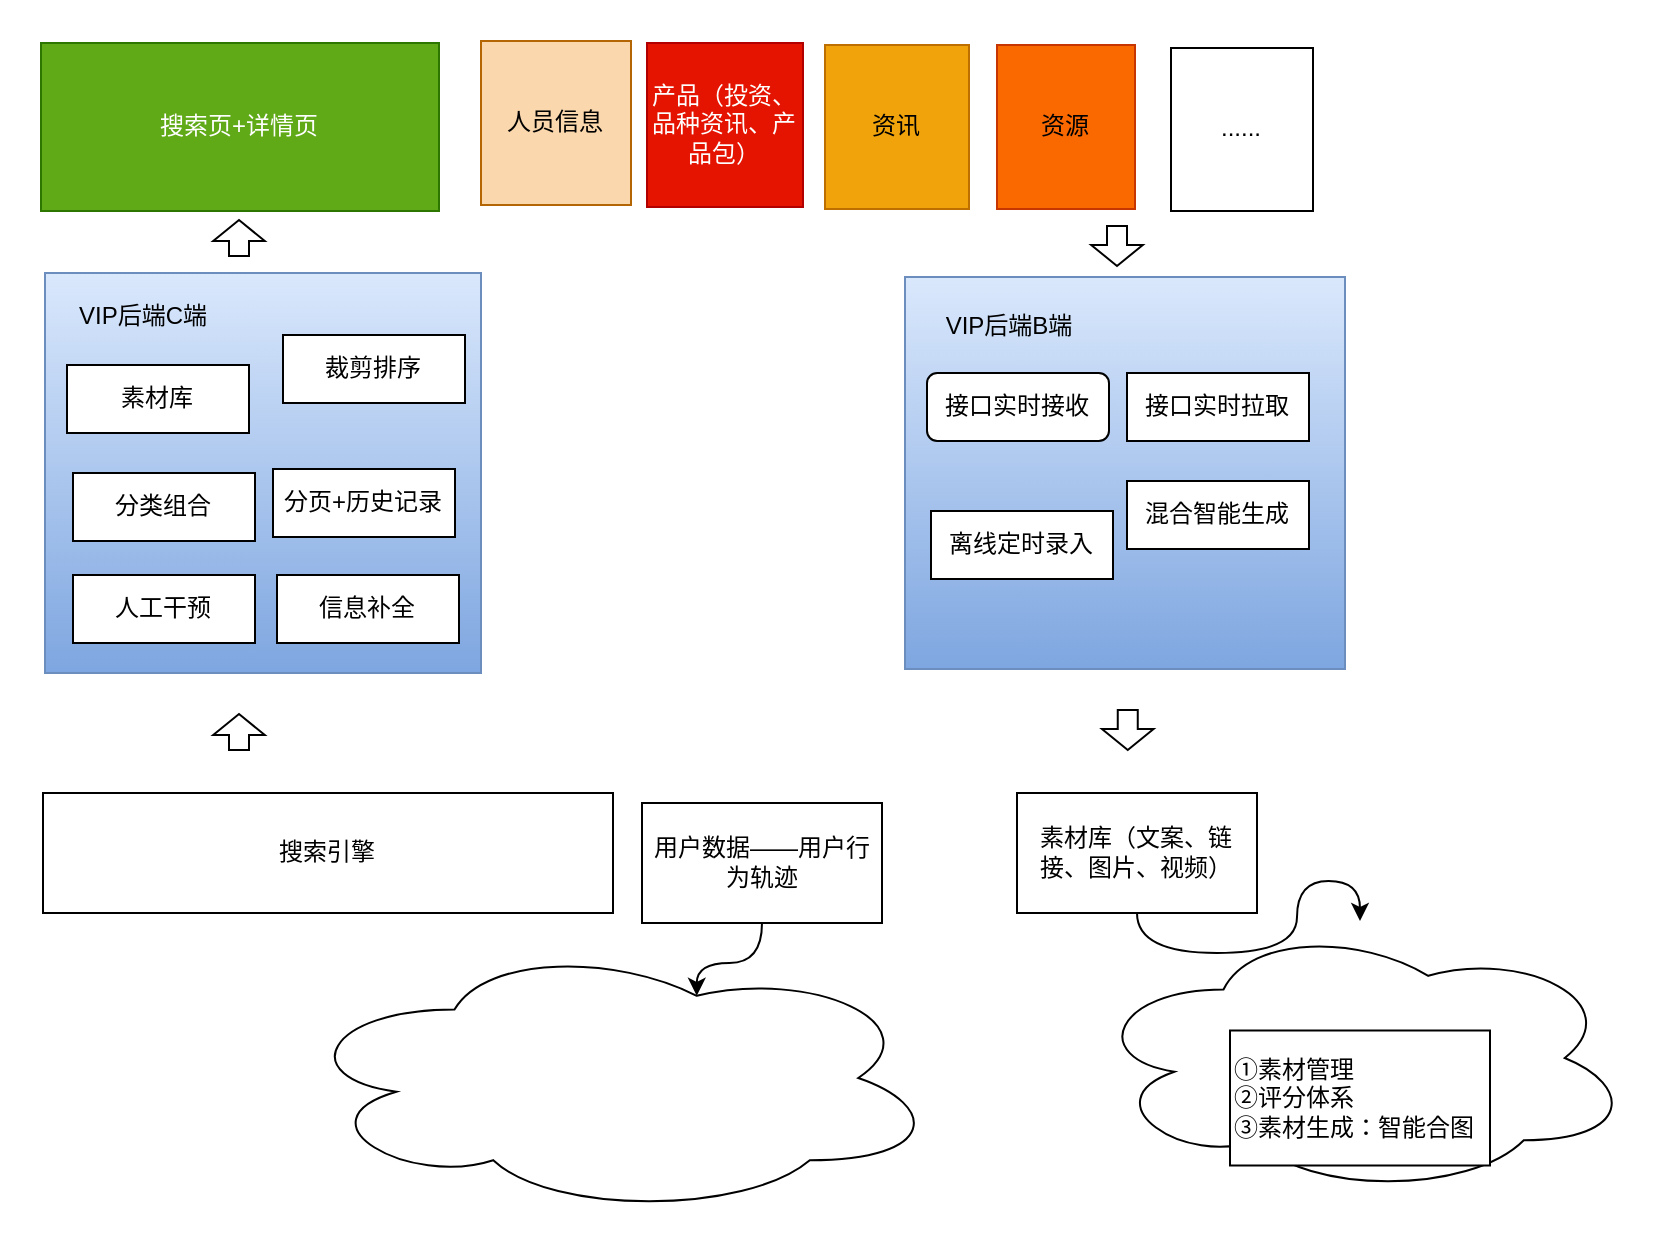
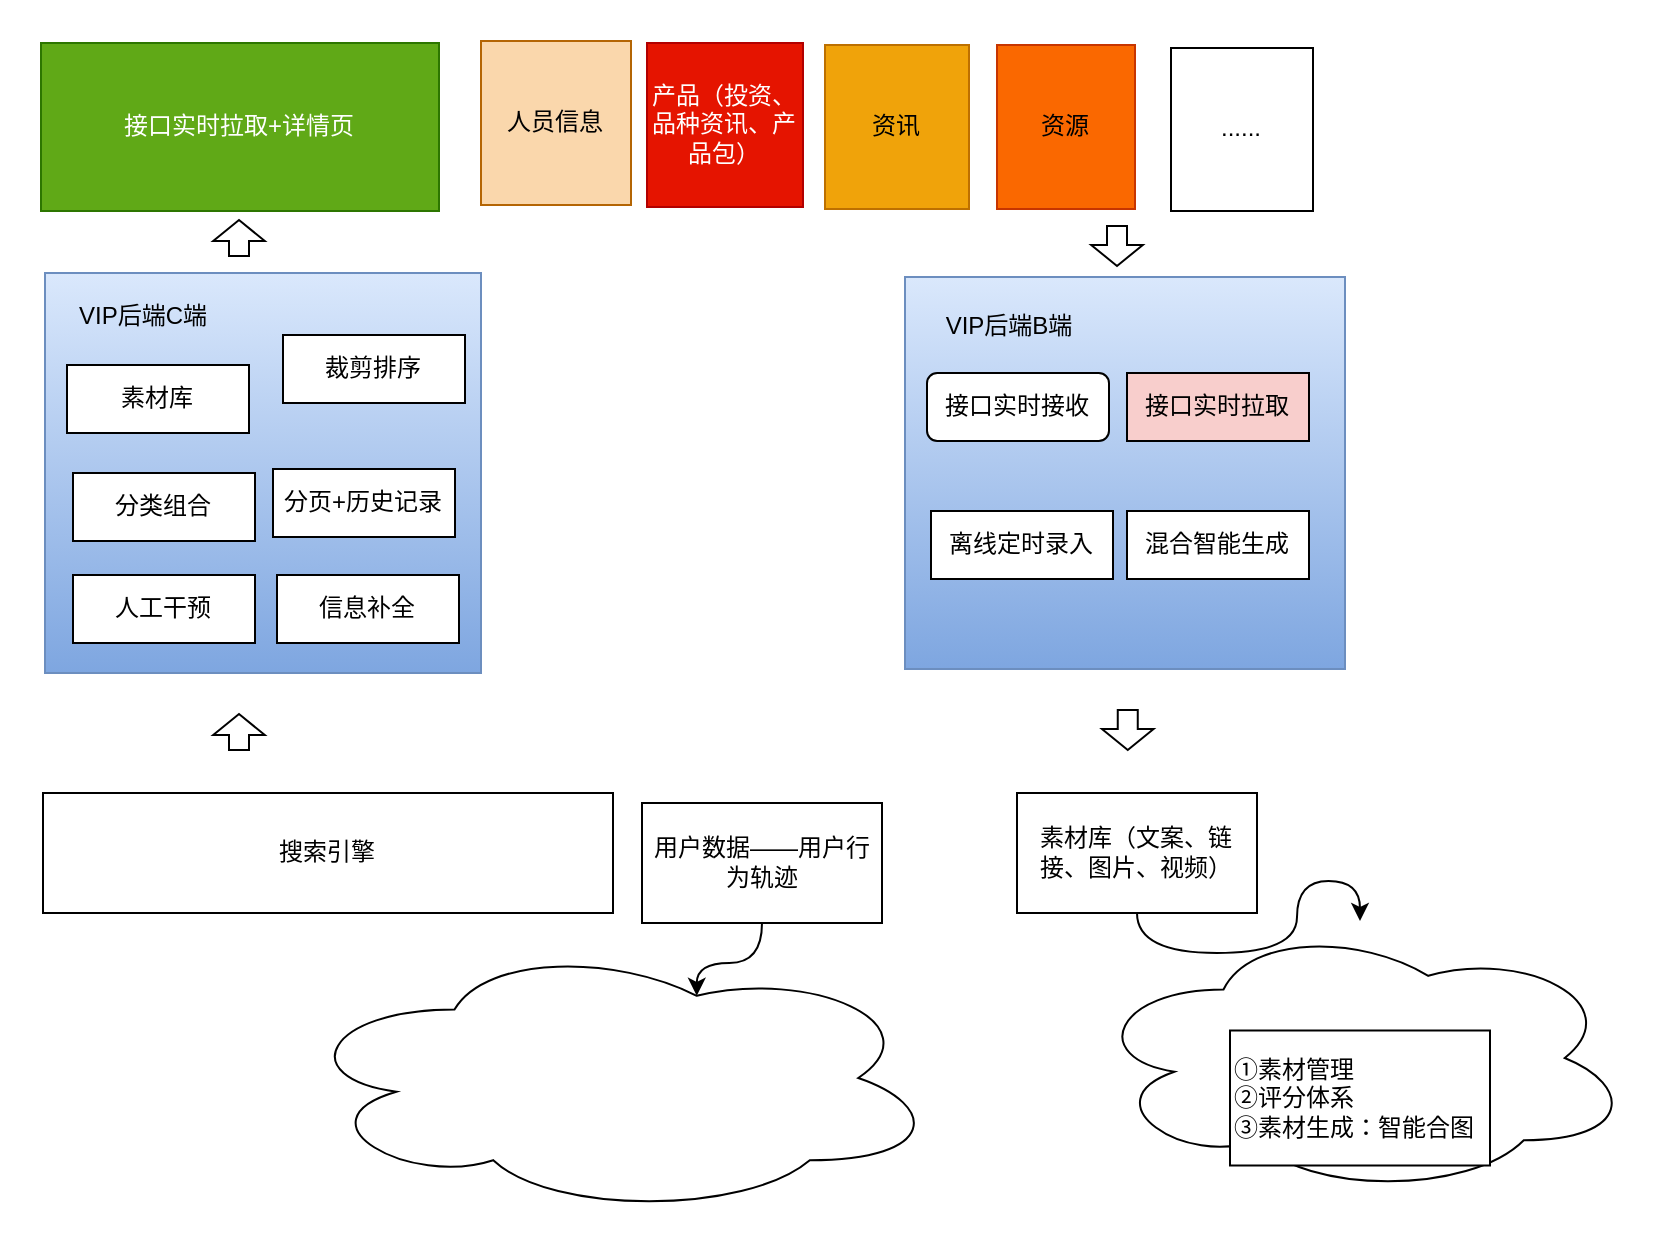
(240, 127) -> (240, 127)
(1218, 407) -> (1218, 407)
(1218, 515) -> (1218, 545)
